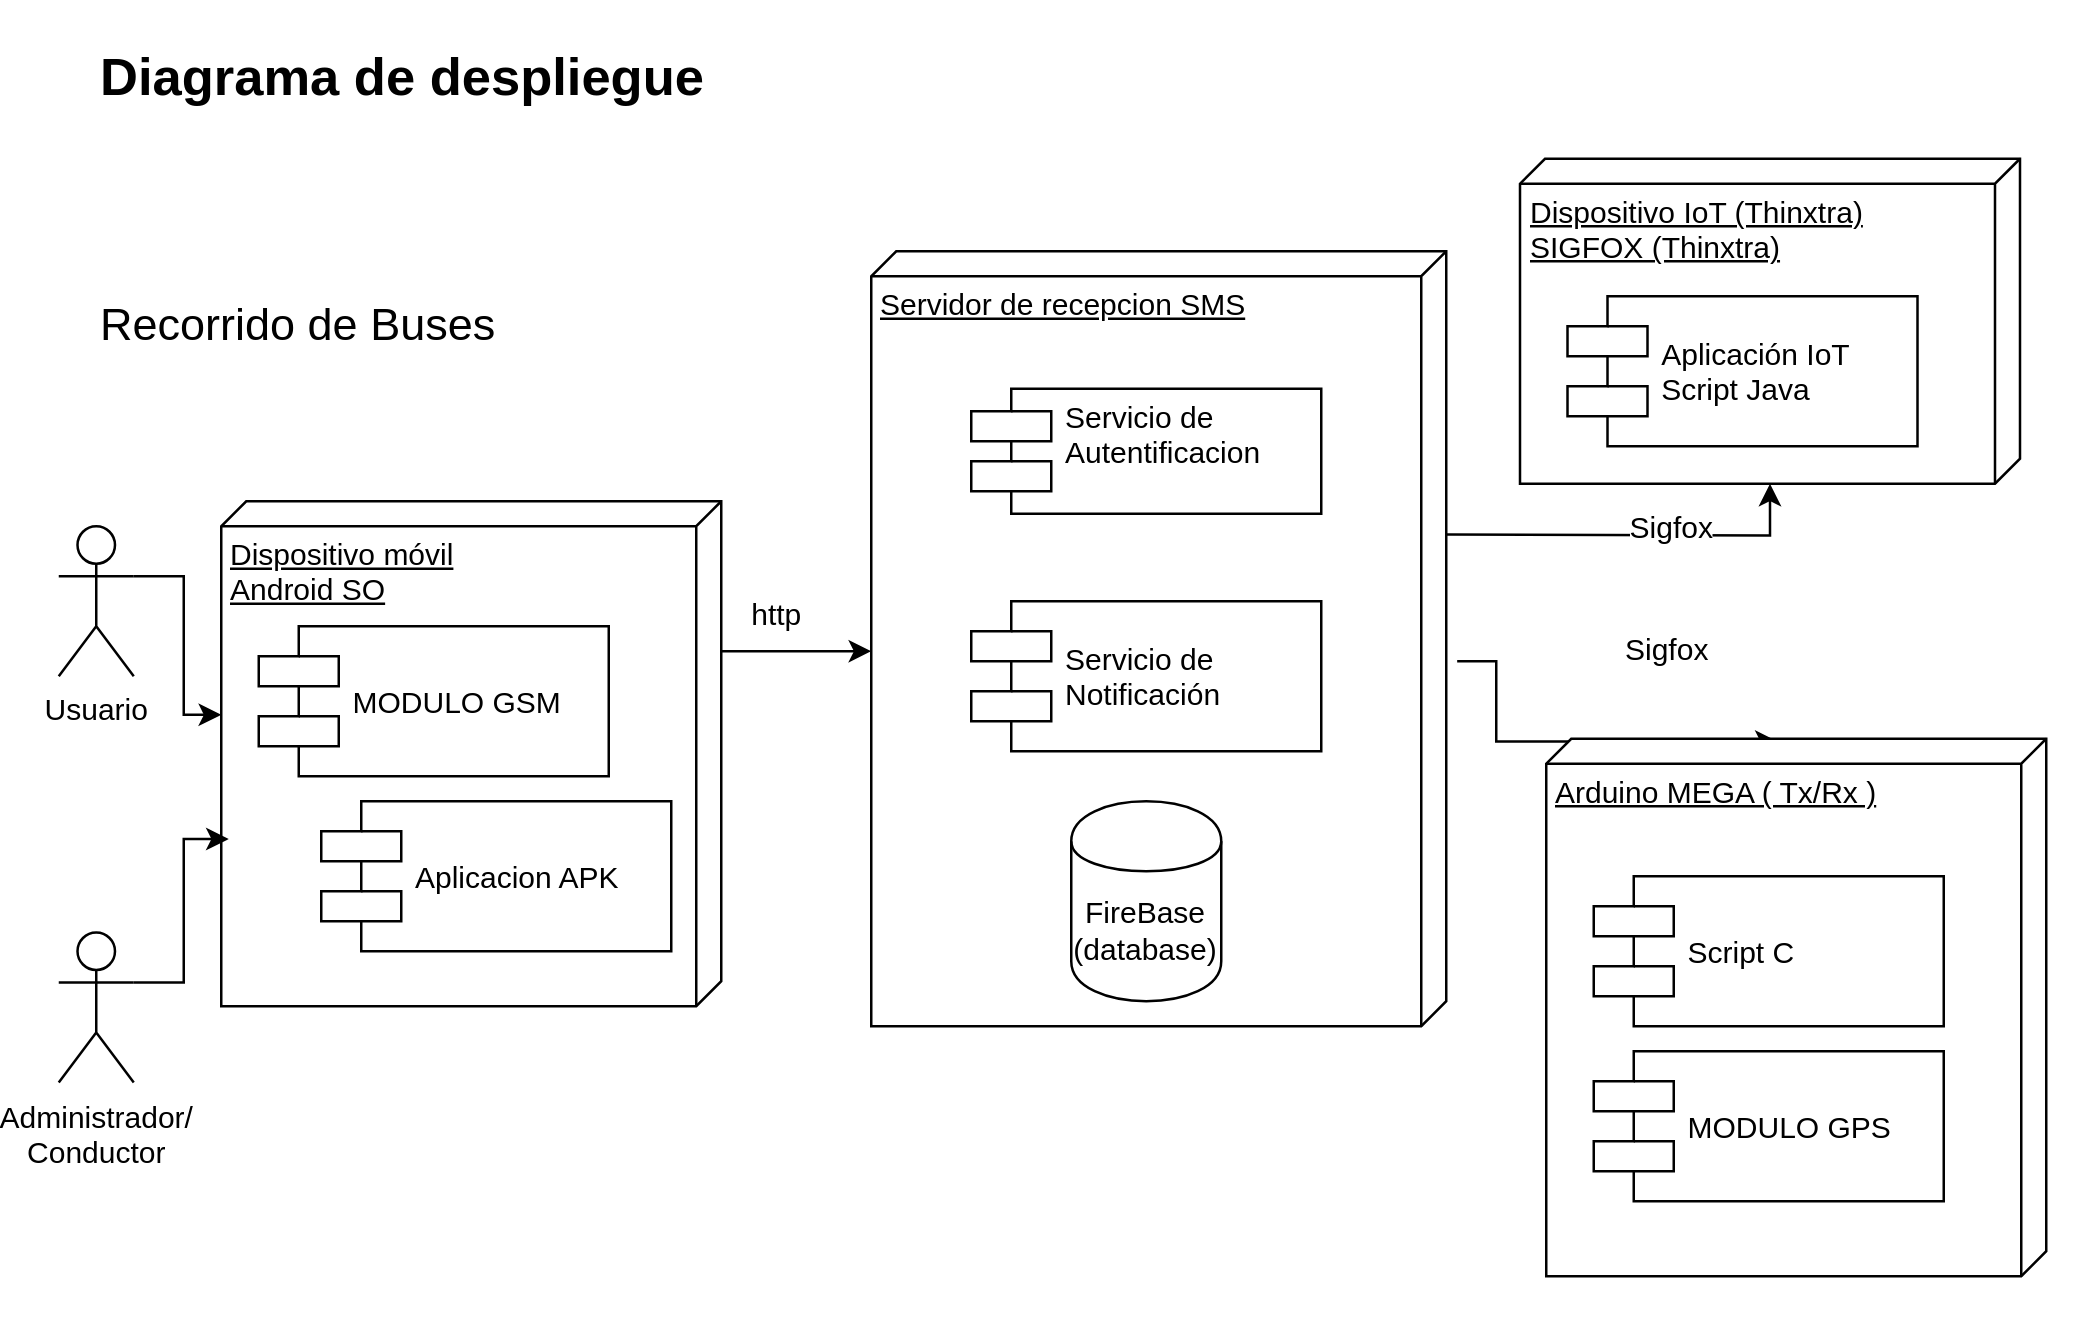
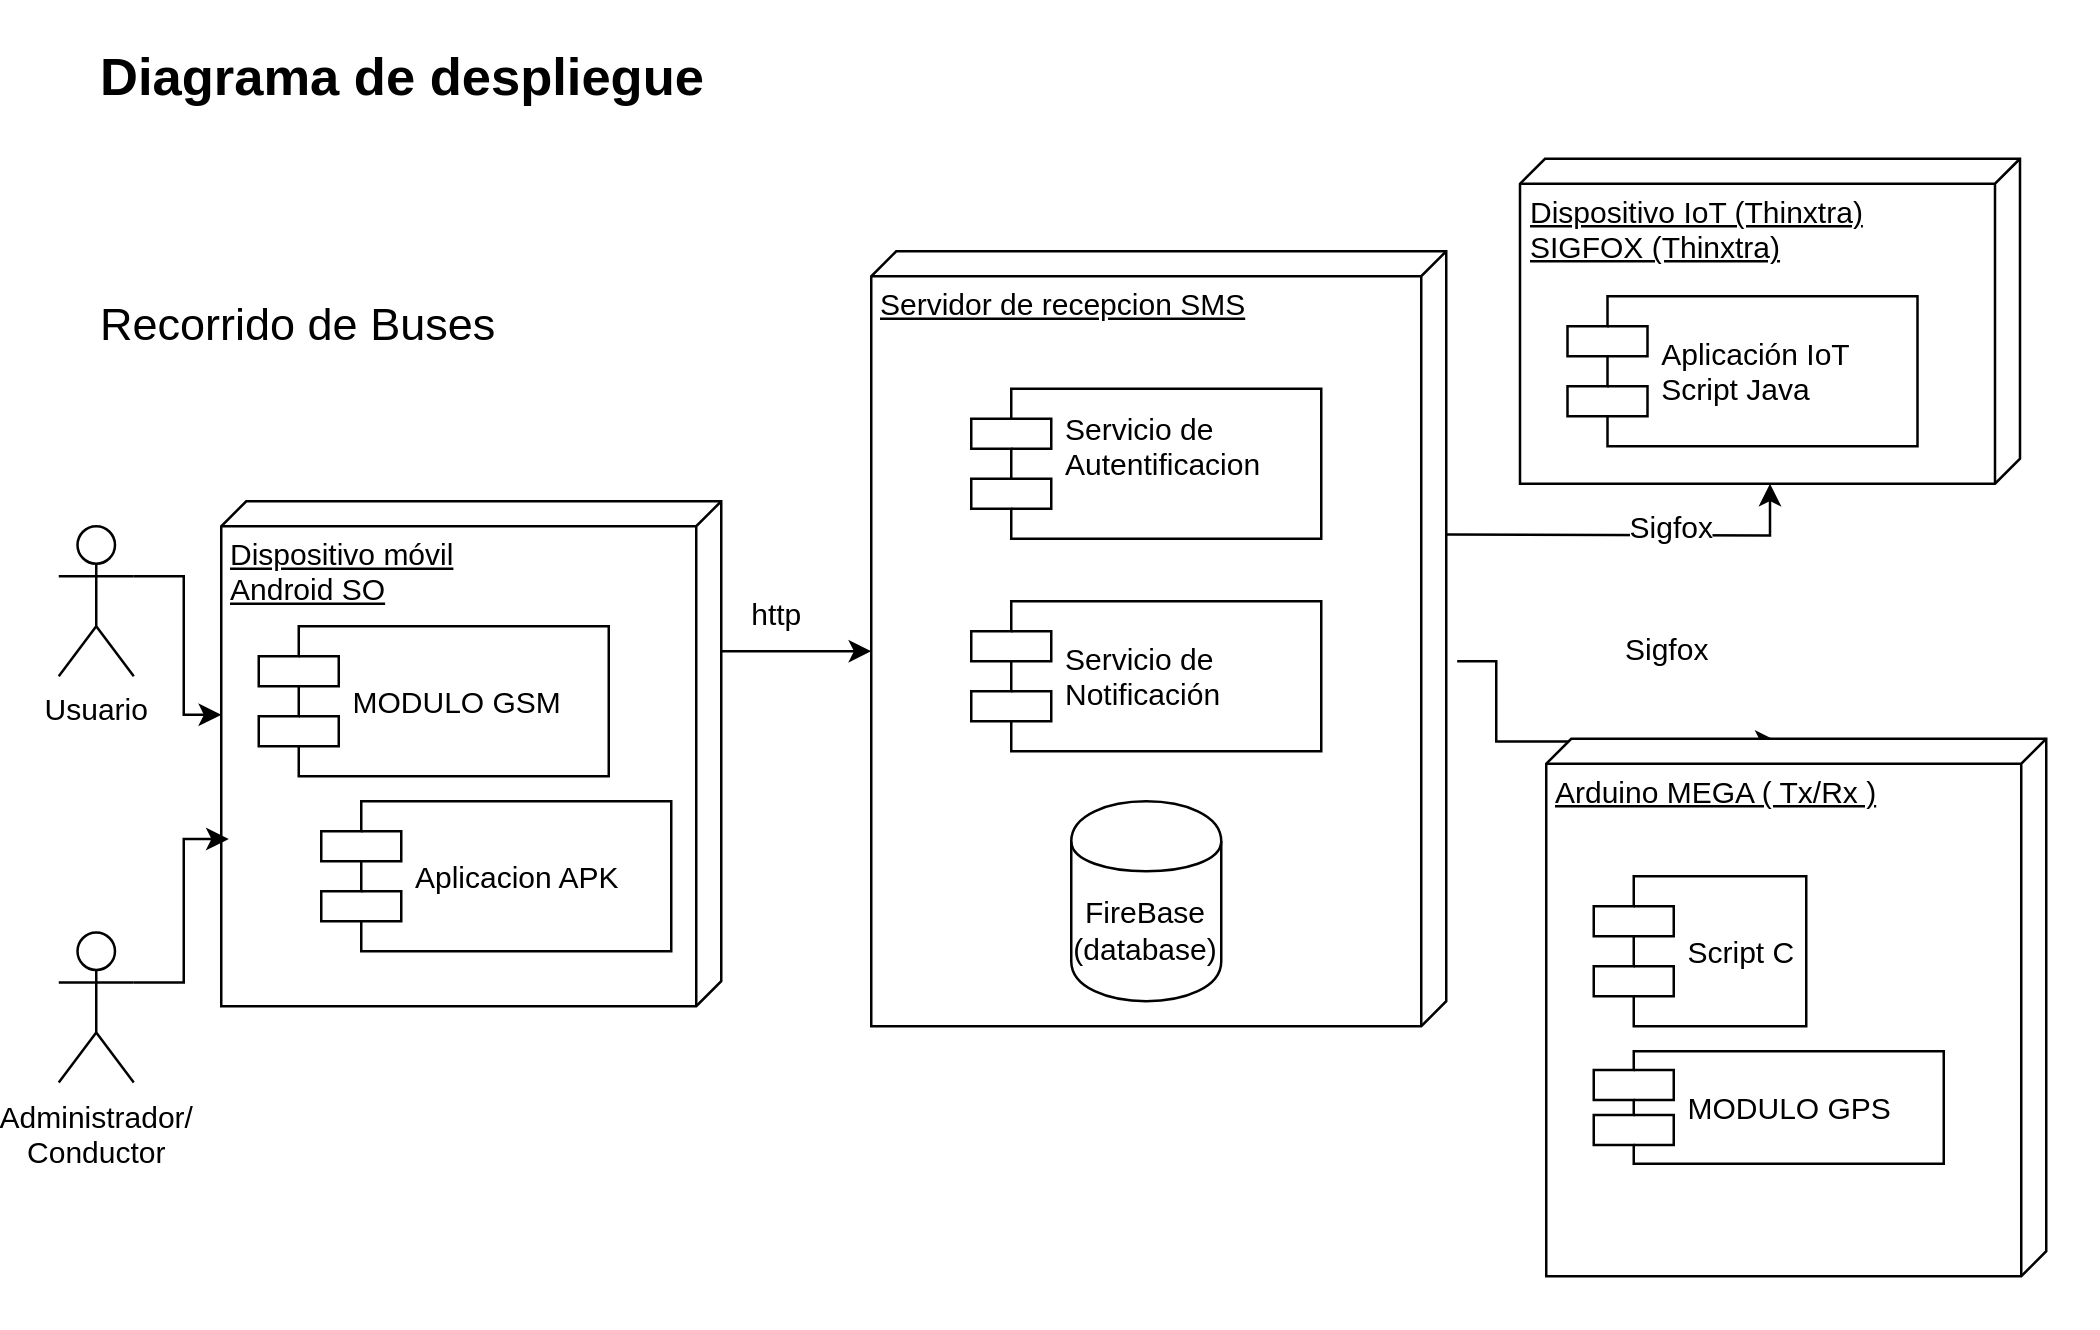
(1146, 451) -> (1146, 464)
(1769, 951) -> (1700, 951)
(1769, 1126) -> (1769, 1108)
